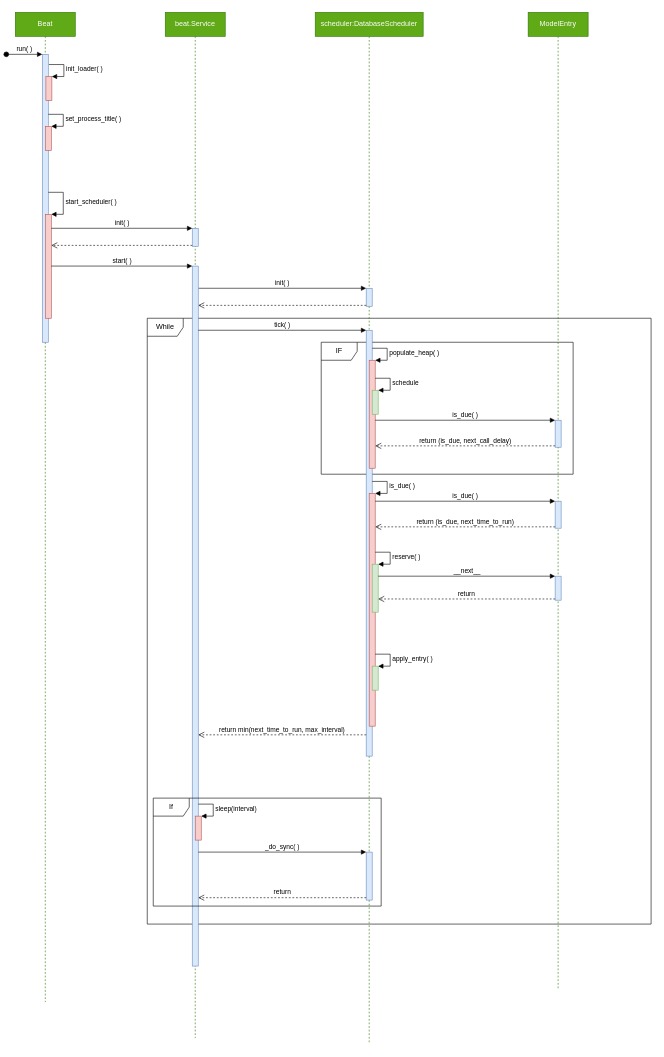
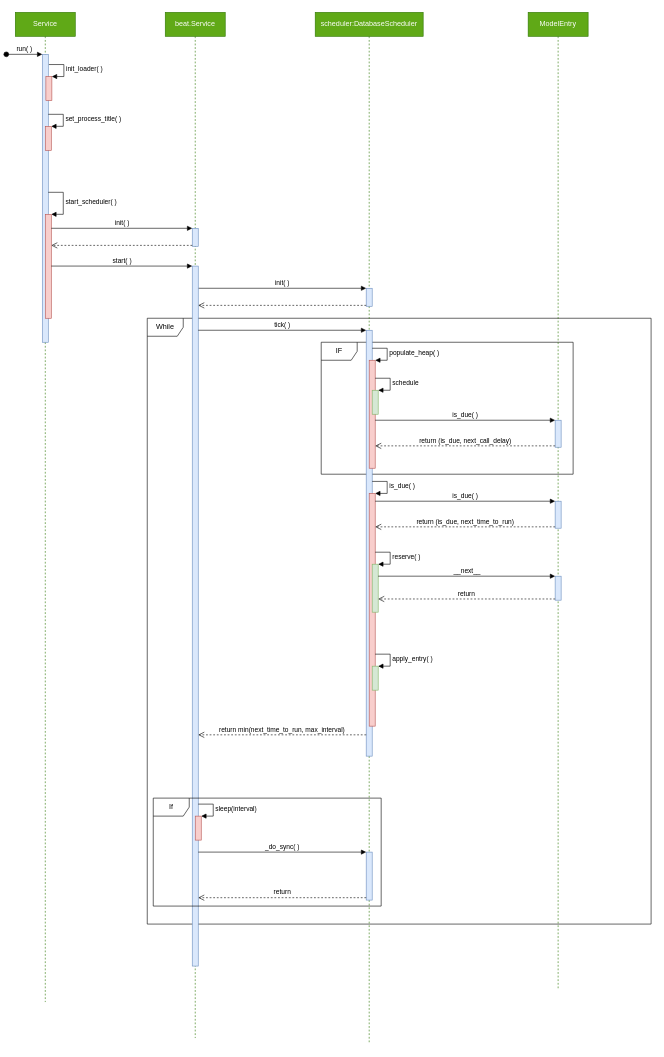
(45, 24) -> (45, 24)
